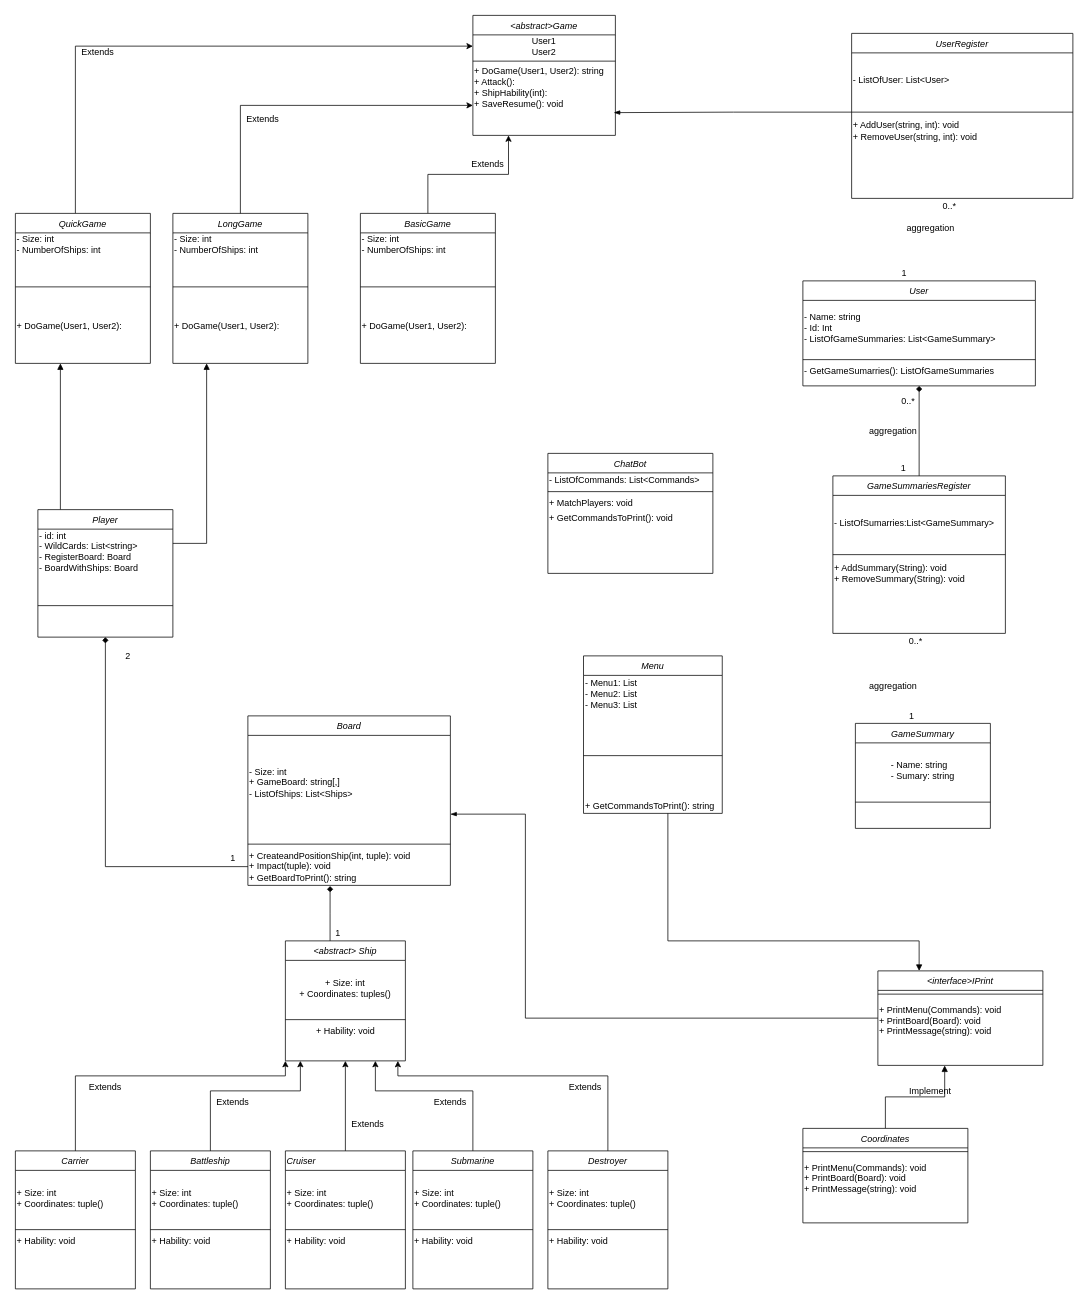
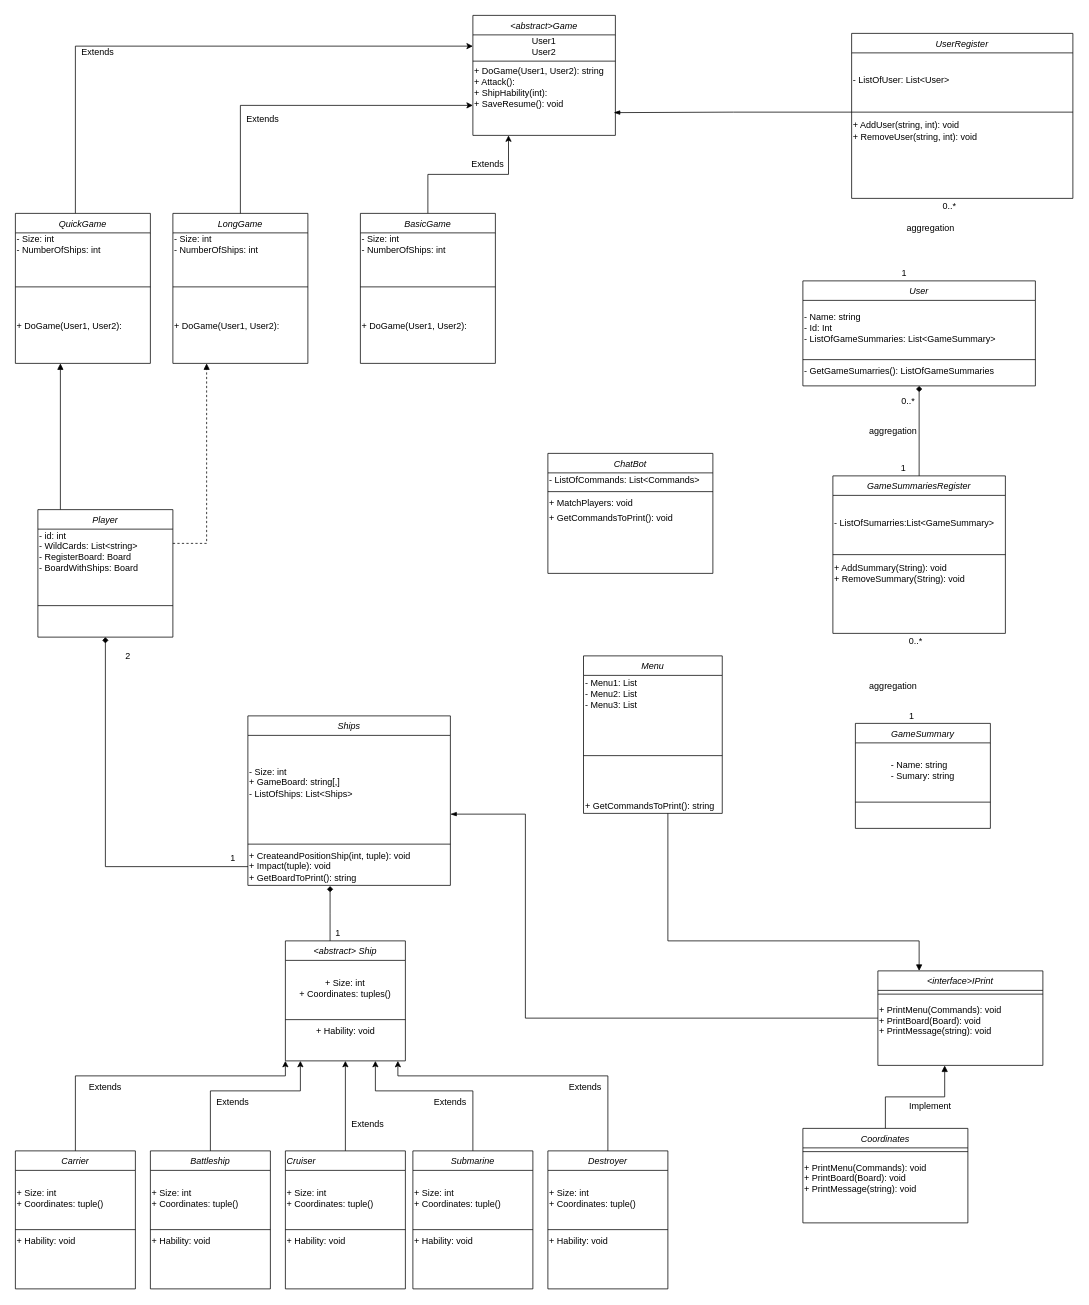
(207, 473) -> (207, 473)
(349, 726) -> (349, 726)
(930, 1091) -> (930, 1106)
